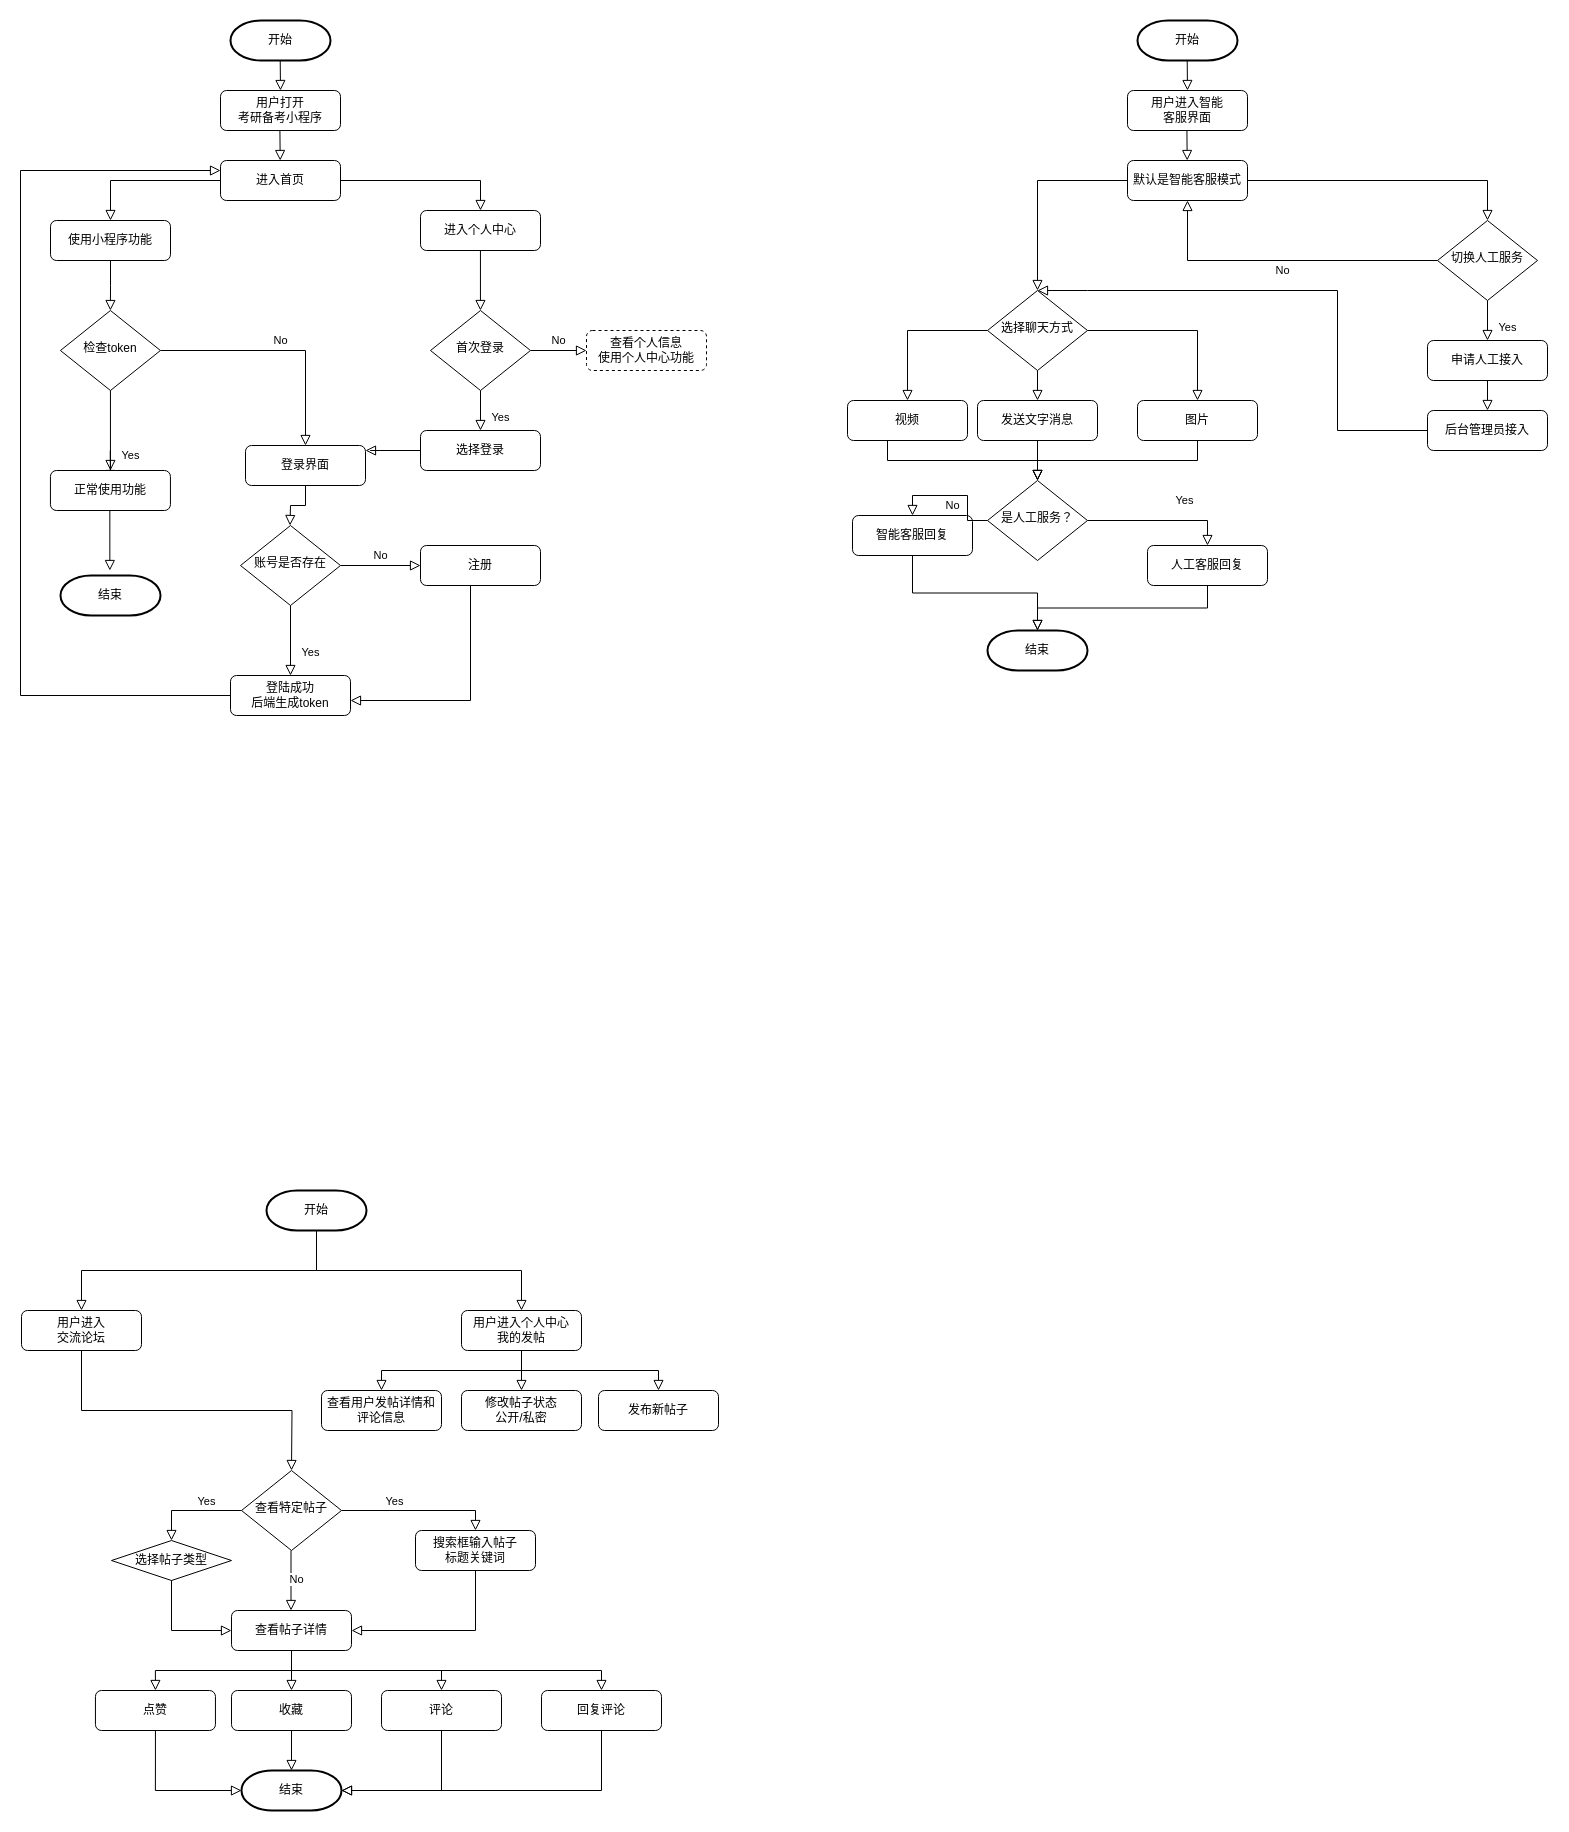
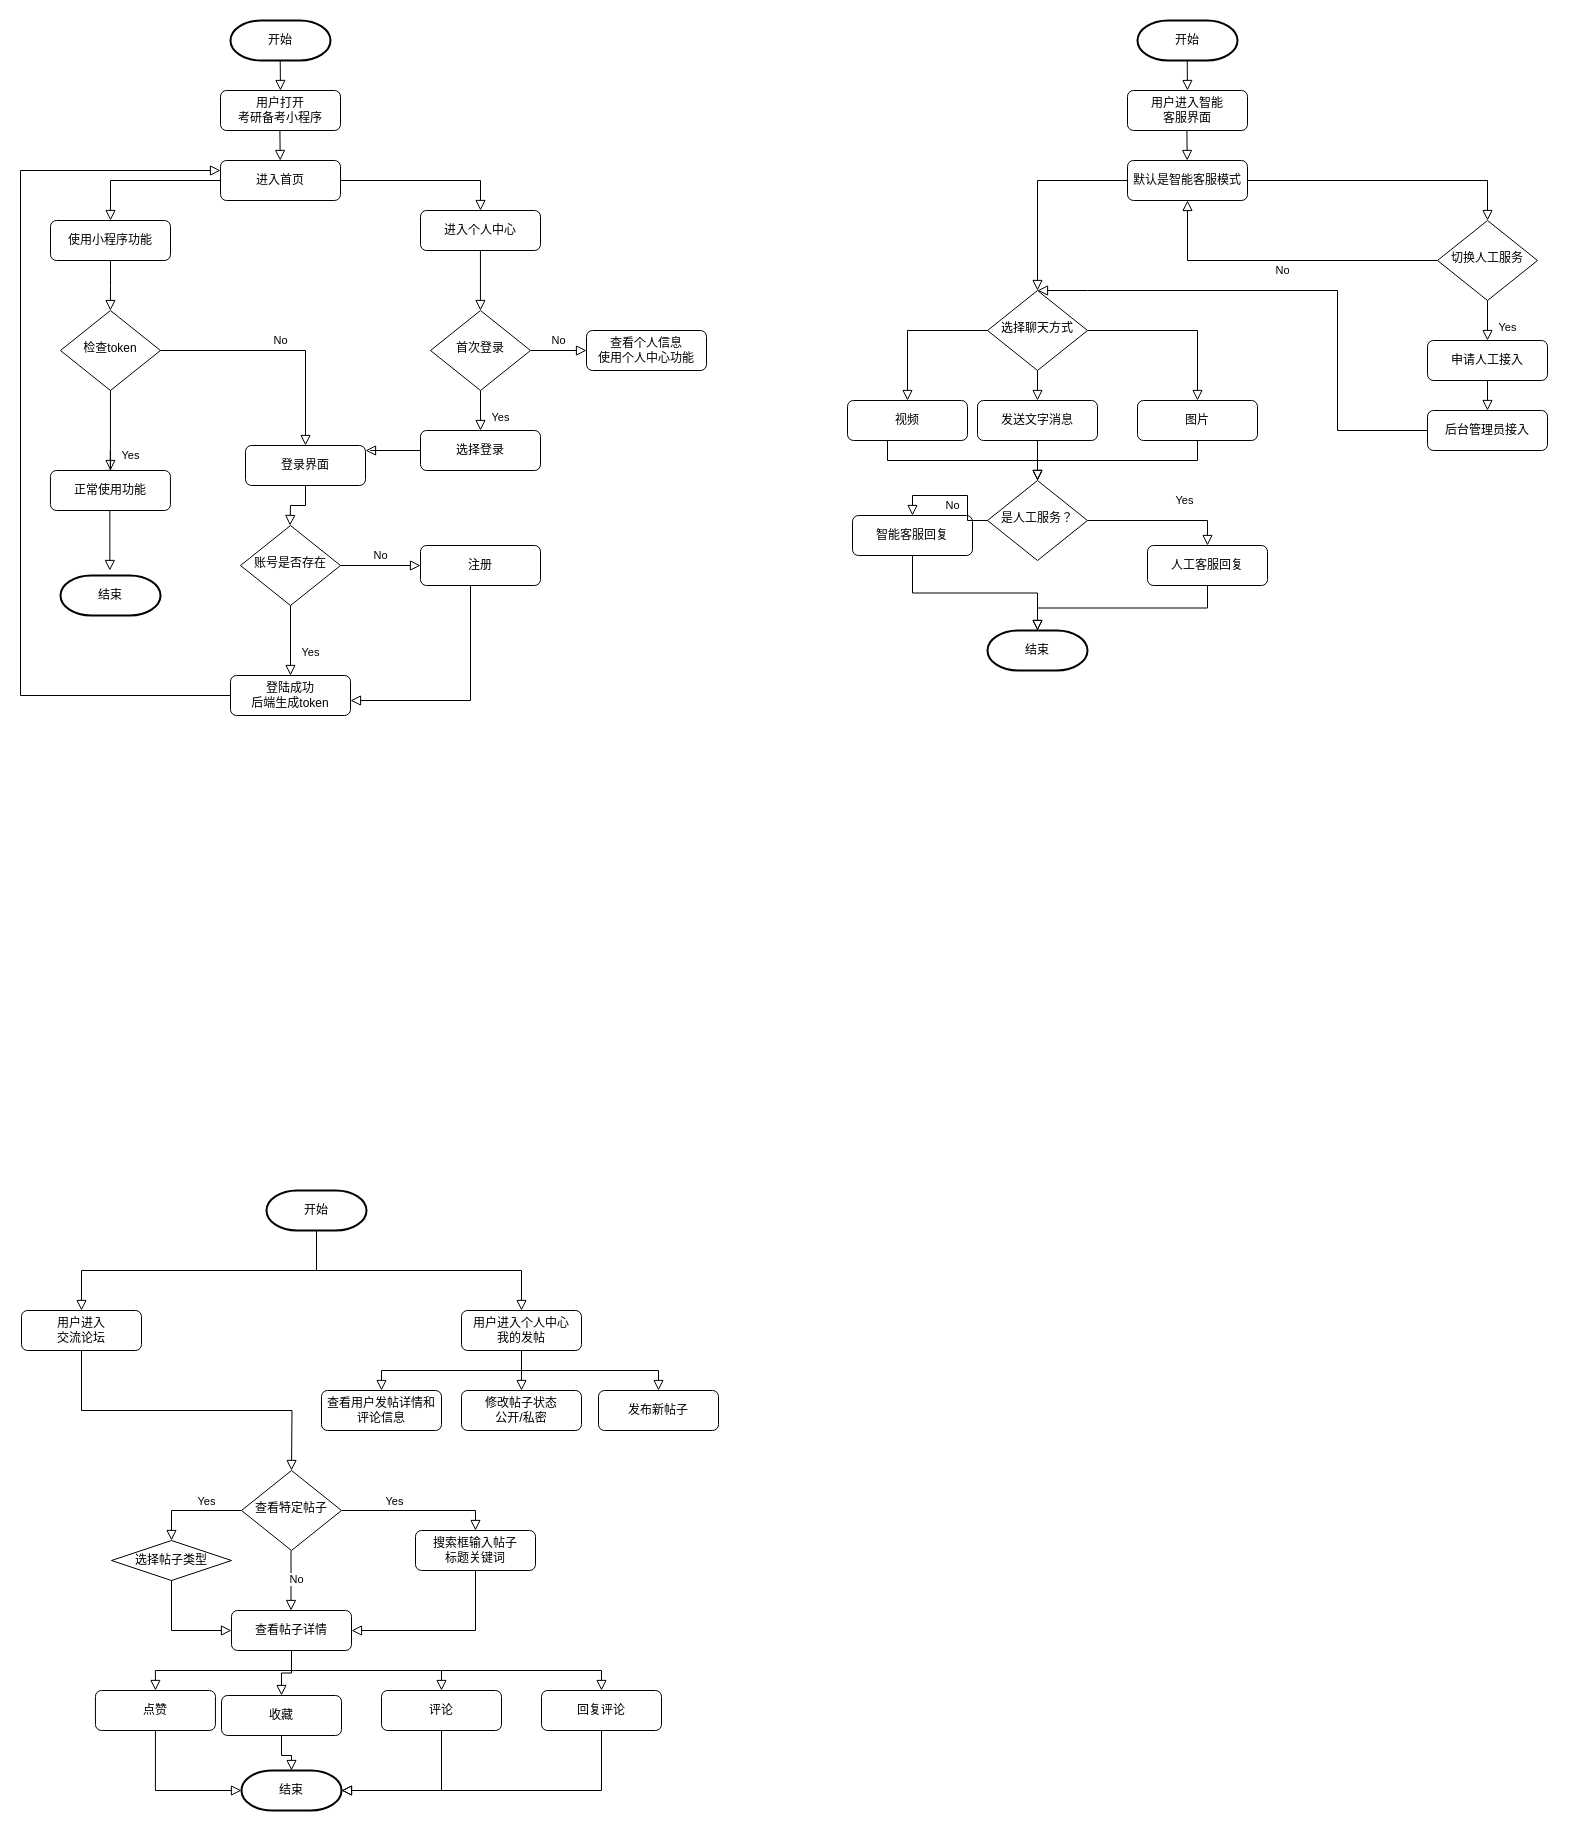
(647, 351) -> (647, 351)
(292, 1711) -> (282, 1716)
